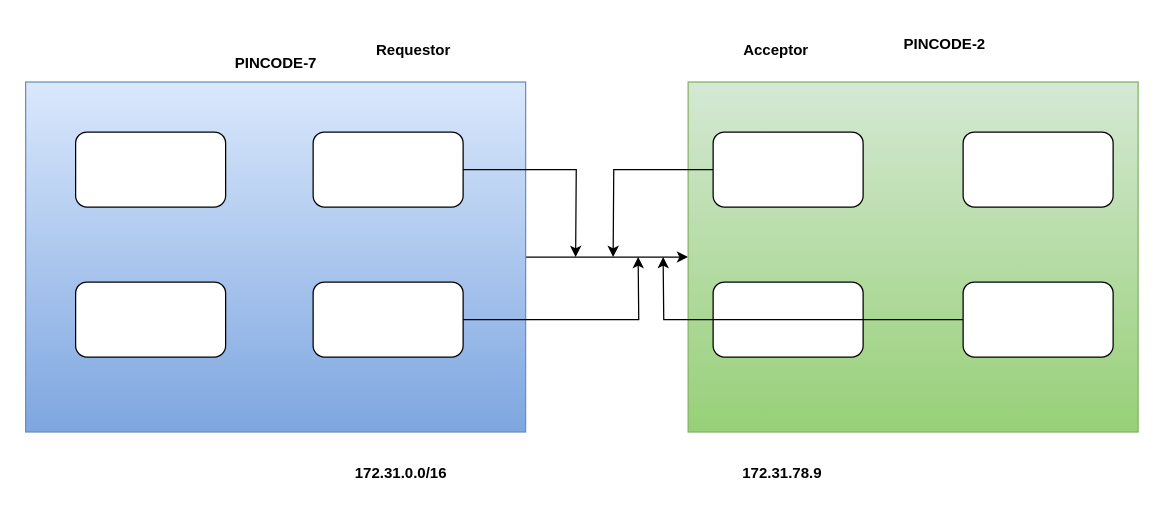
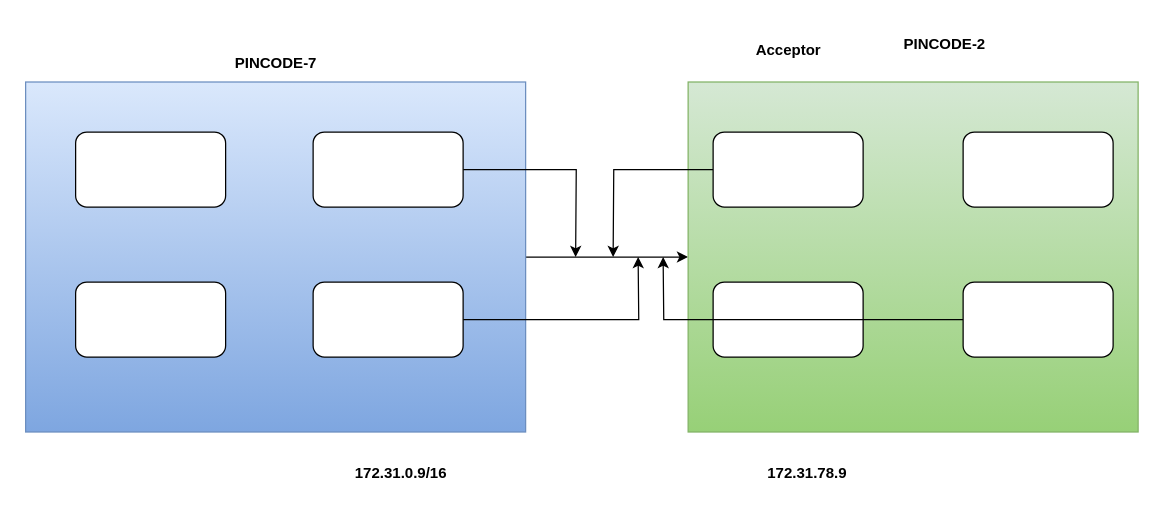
(413, 51) -> none
(776, 51) -> (788, 51)
(401, 473) -> (401, 473)
(782, 473) -> (807, 473)
